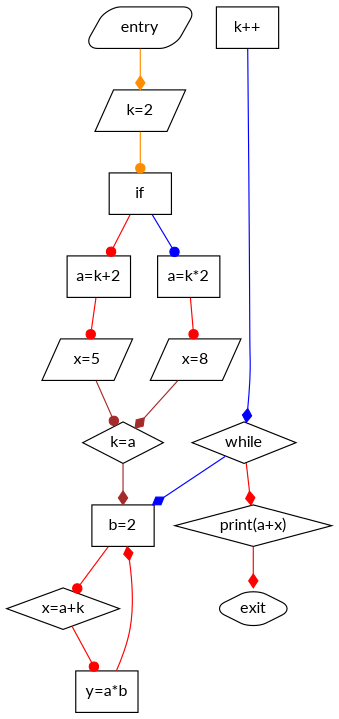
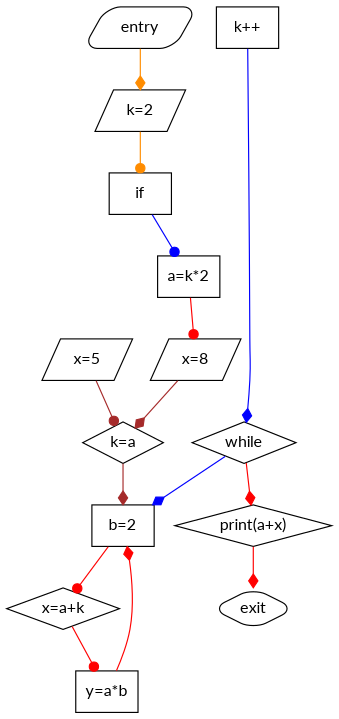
(99, 277) -> none
